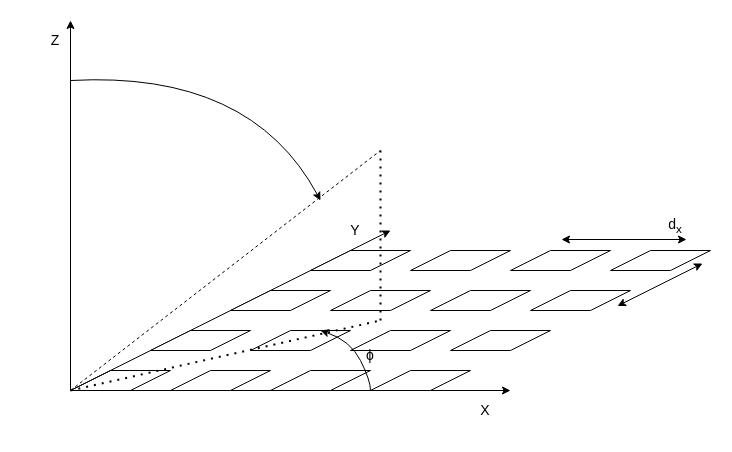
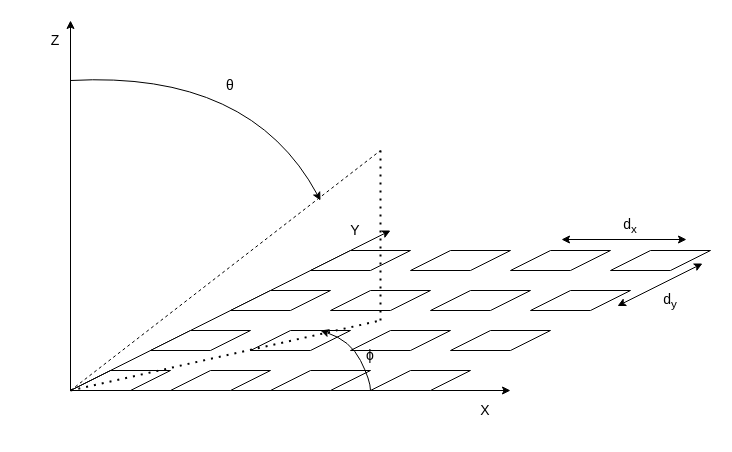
none -> (231, 86)
(676, 226) -> (631, 226)
none -> (671, 301)
